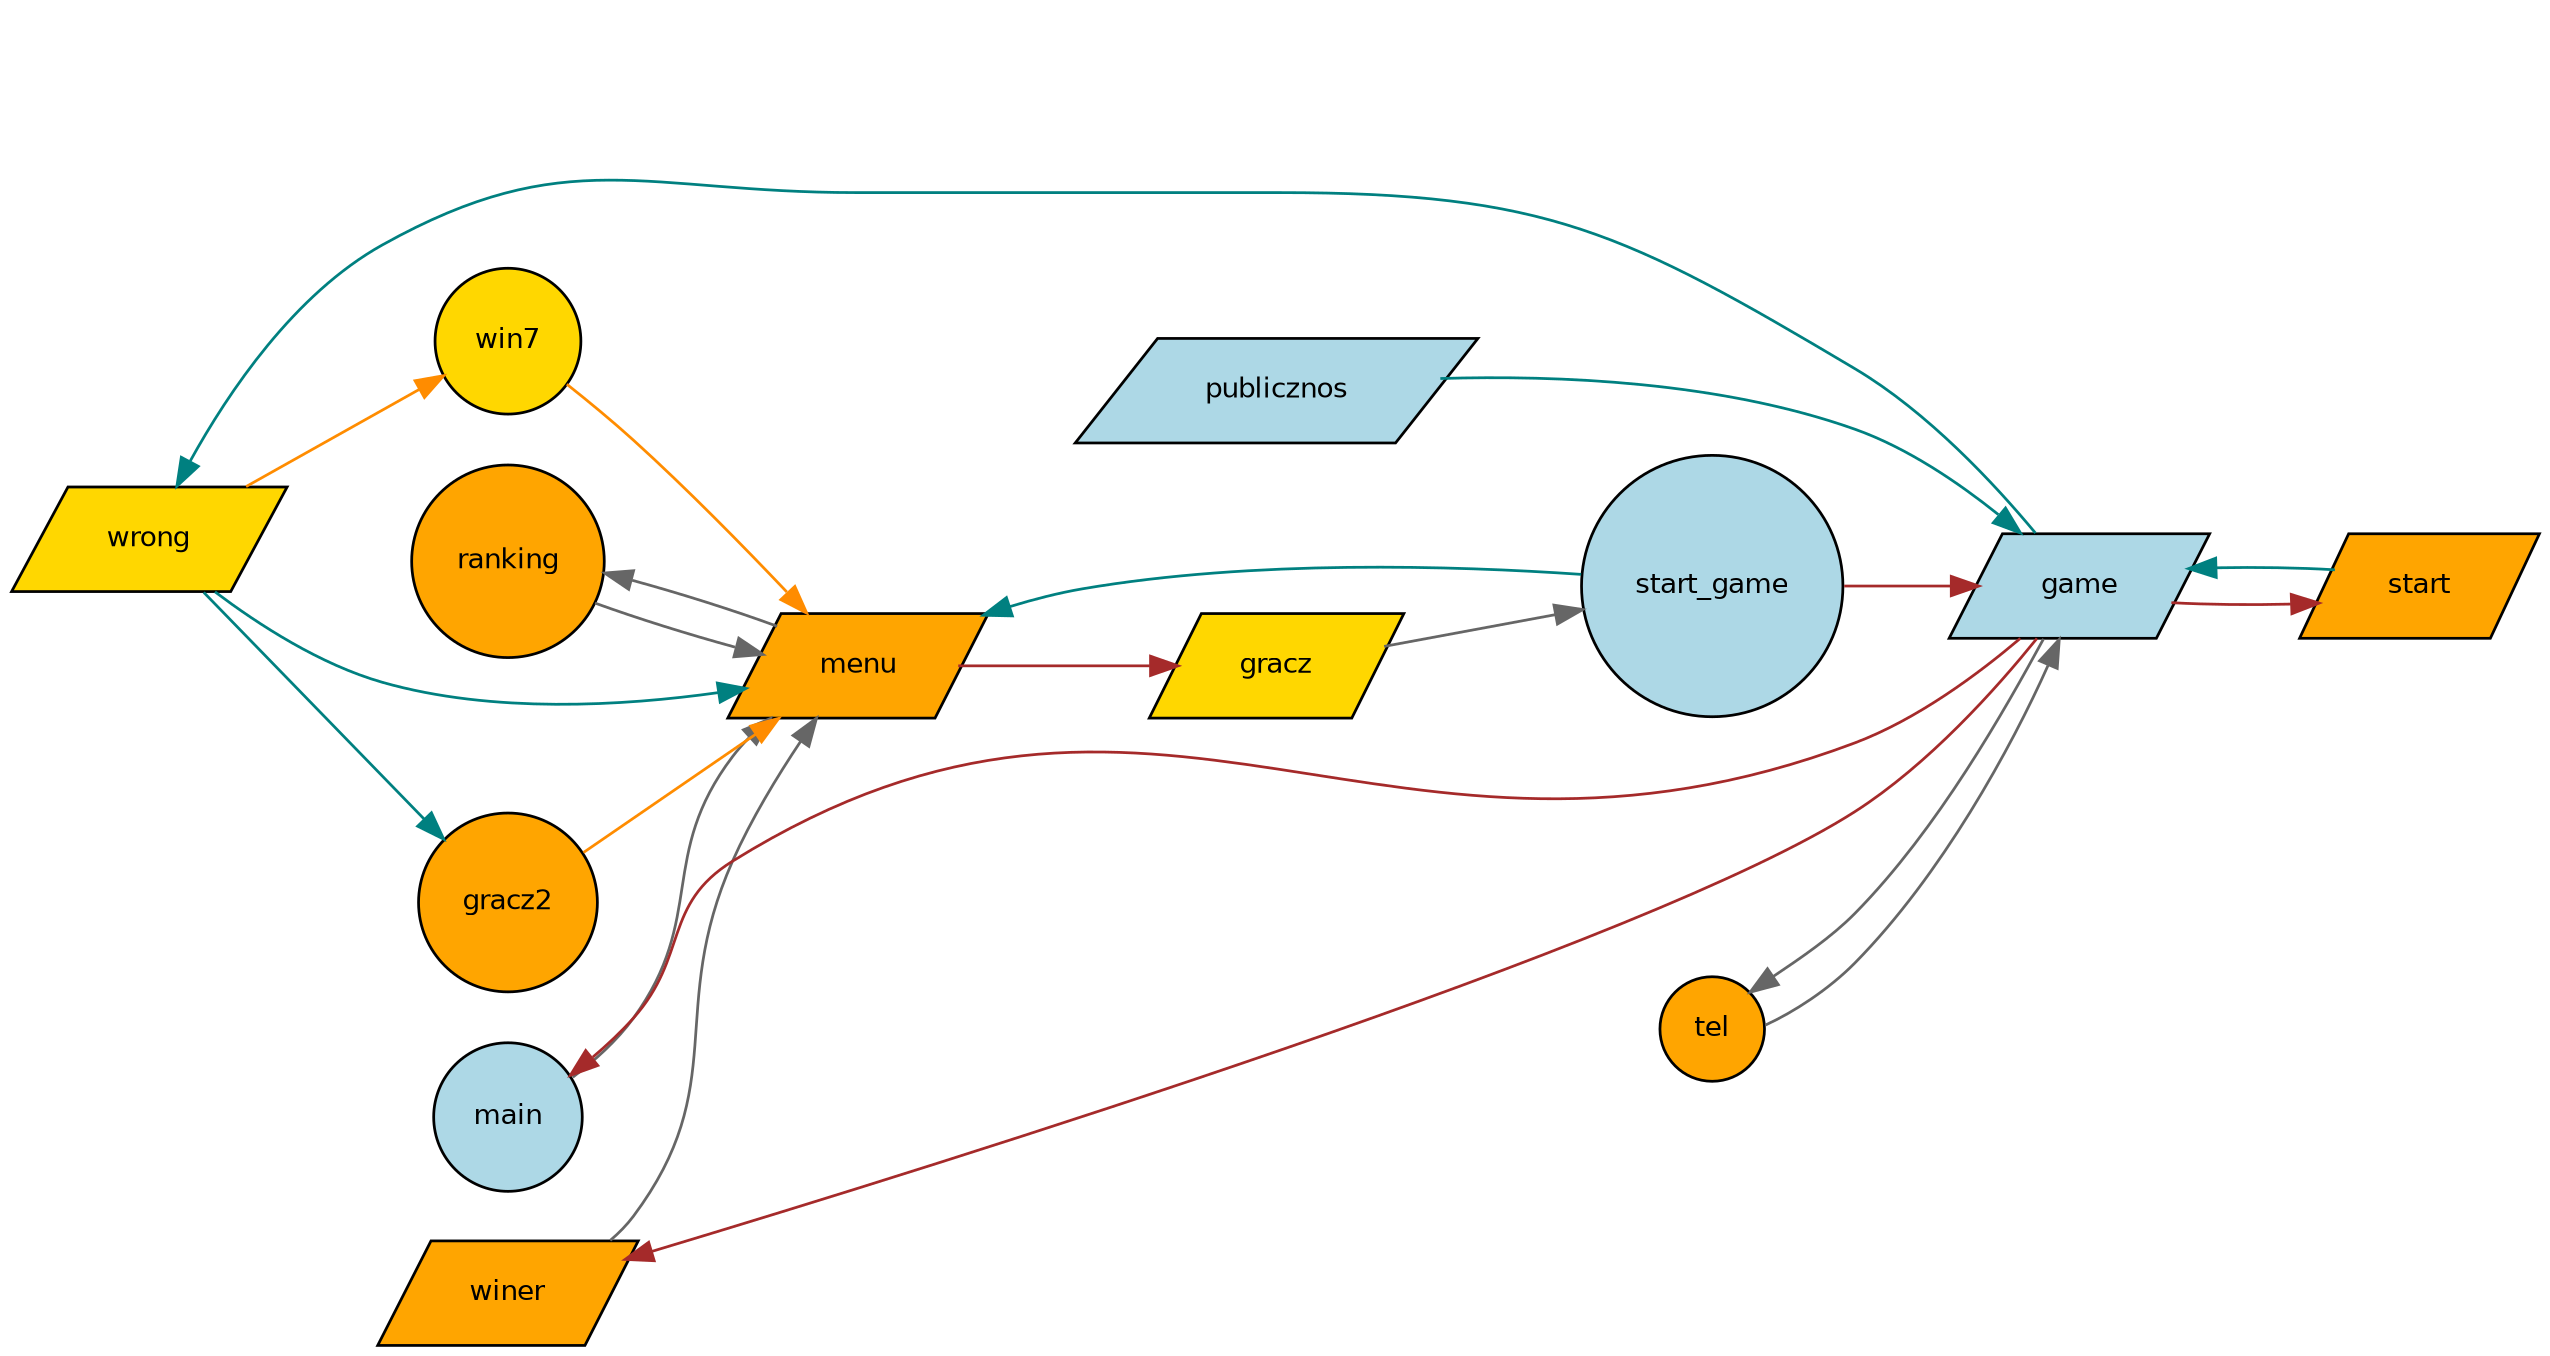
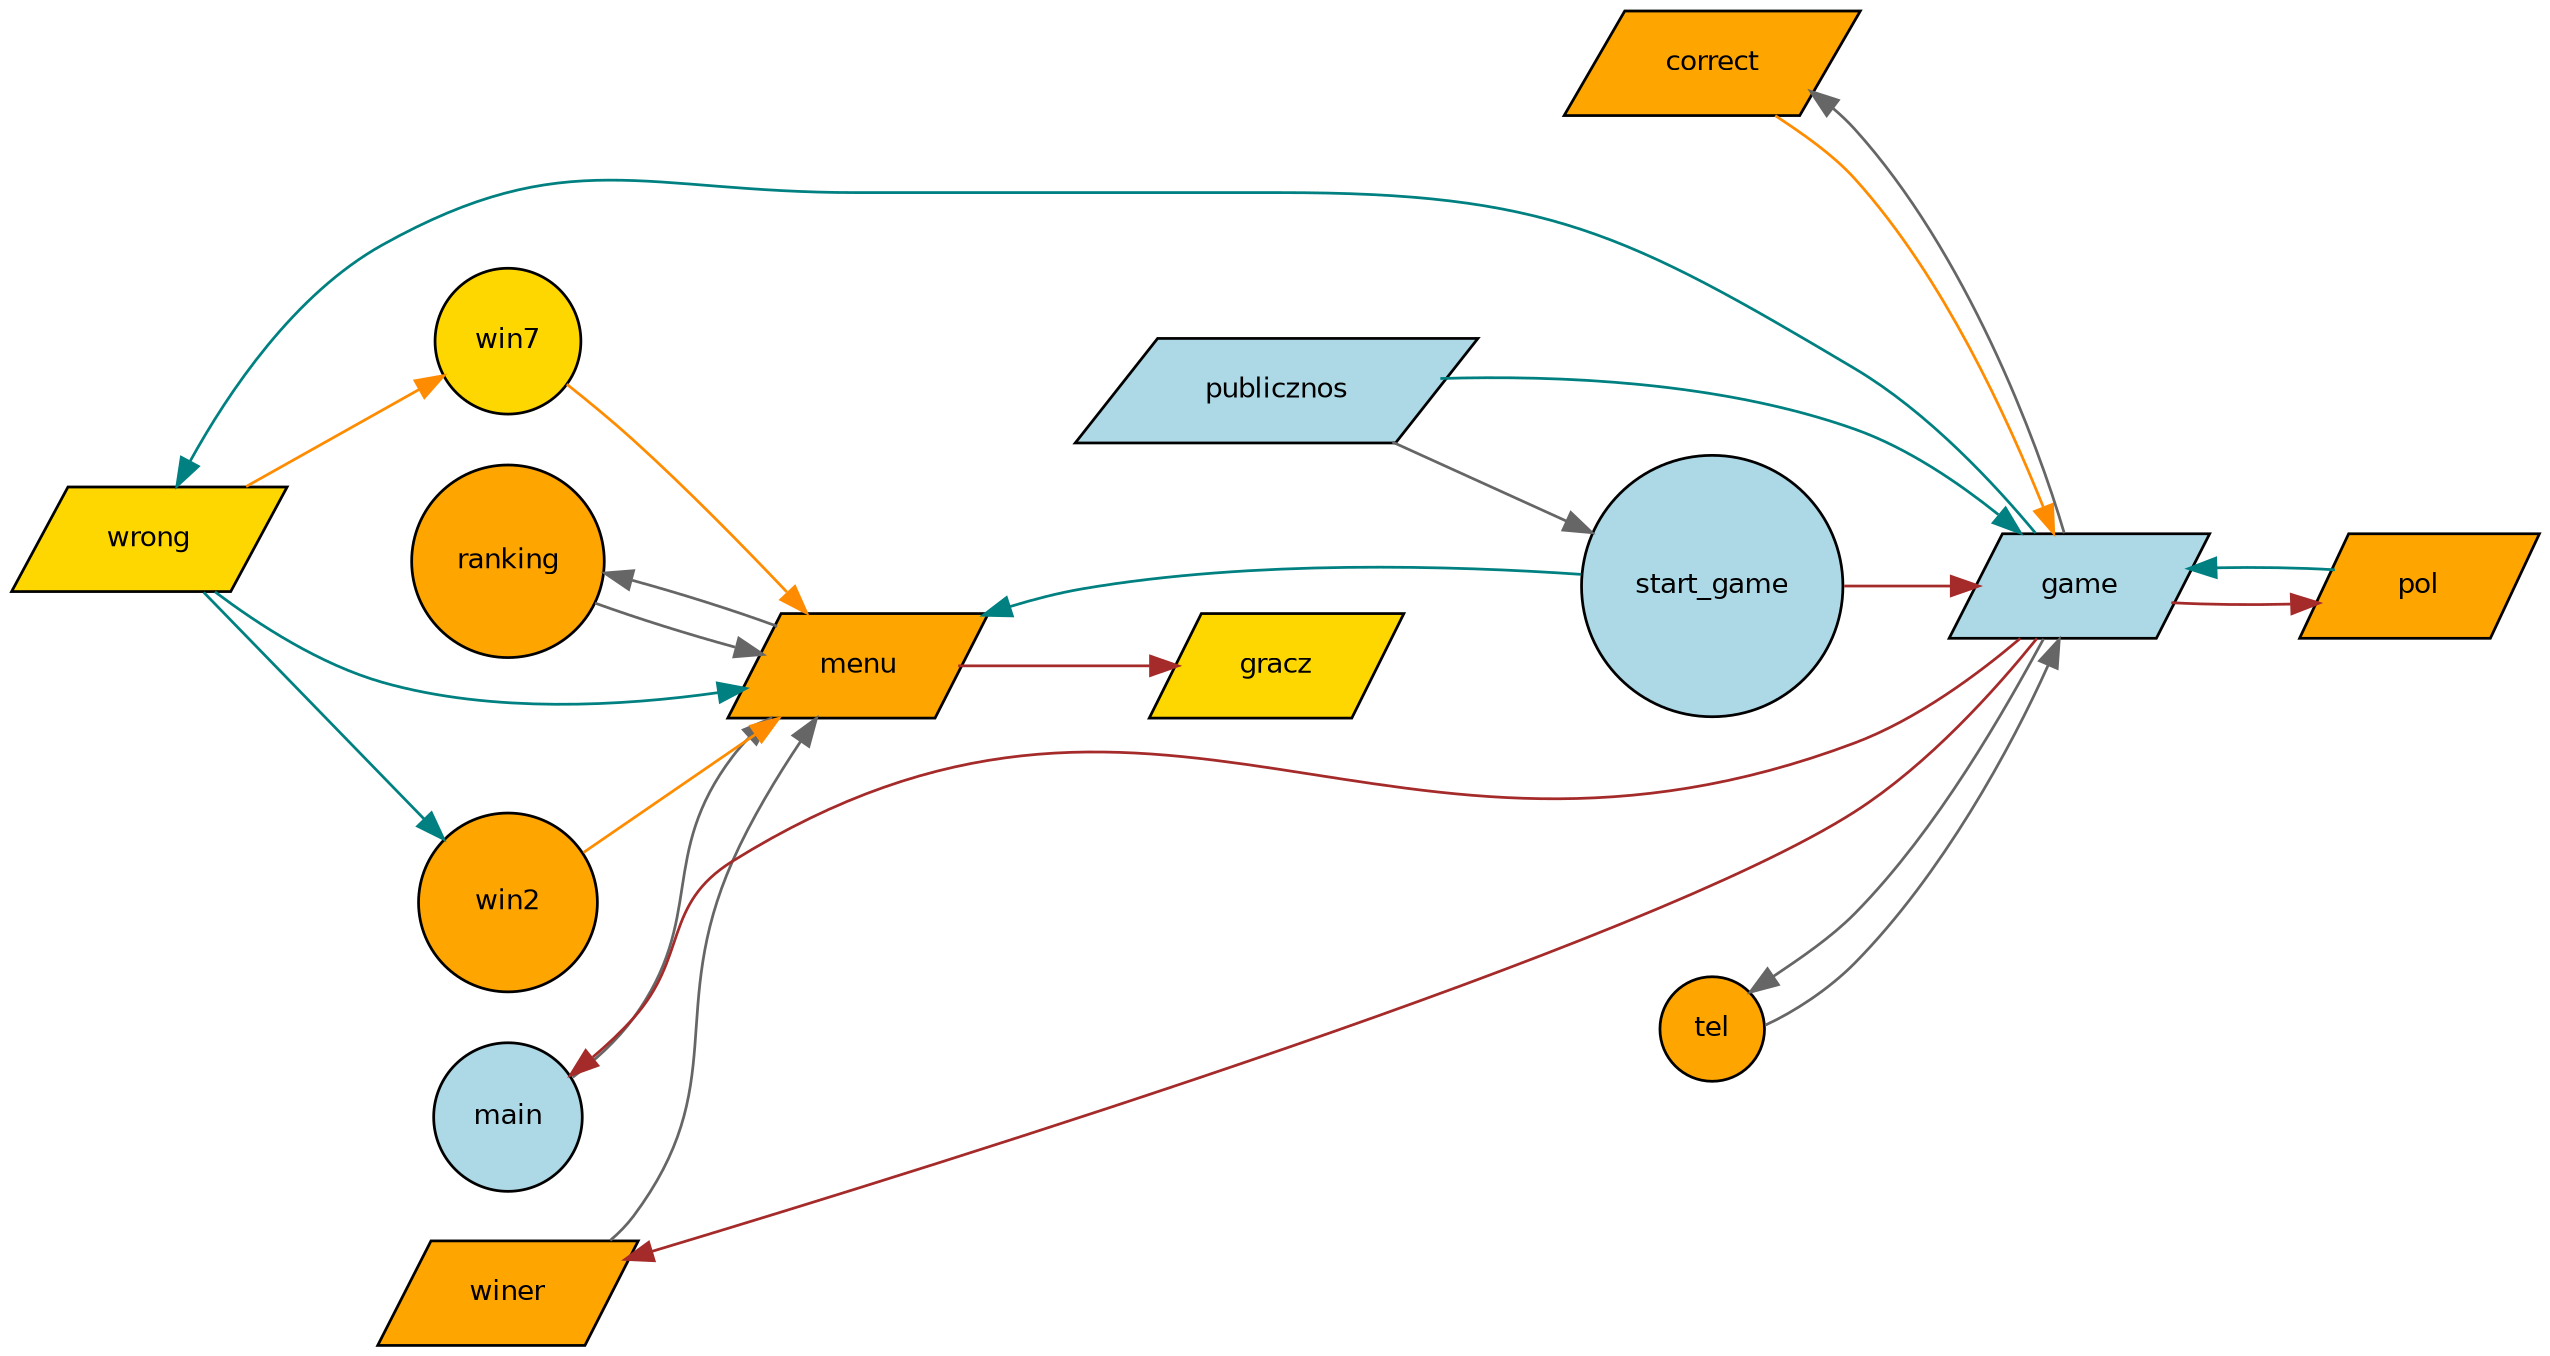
none -> (1712, 63)
(2419, 586) -> (2419, 586)
(1470, 631) -> (1479, 482)
(508, 902) -> (508, 902)
